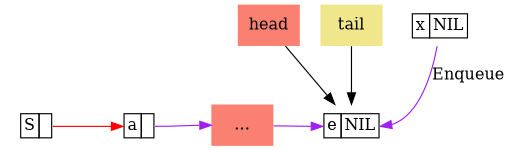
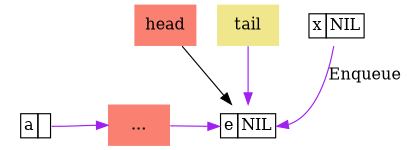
(351, 69) -> (248, 69)
(36, 125) -> none
